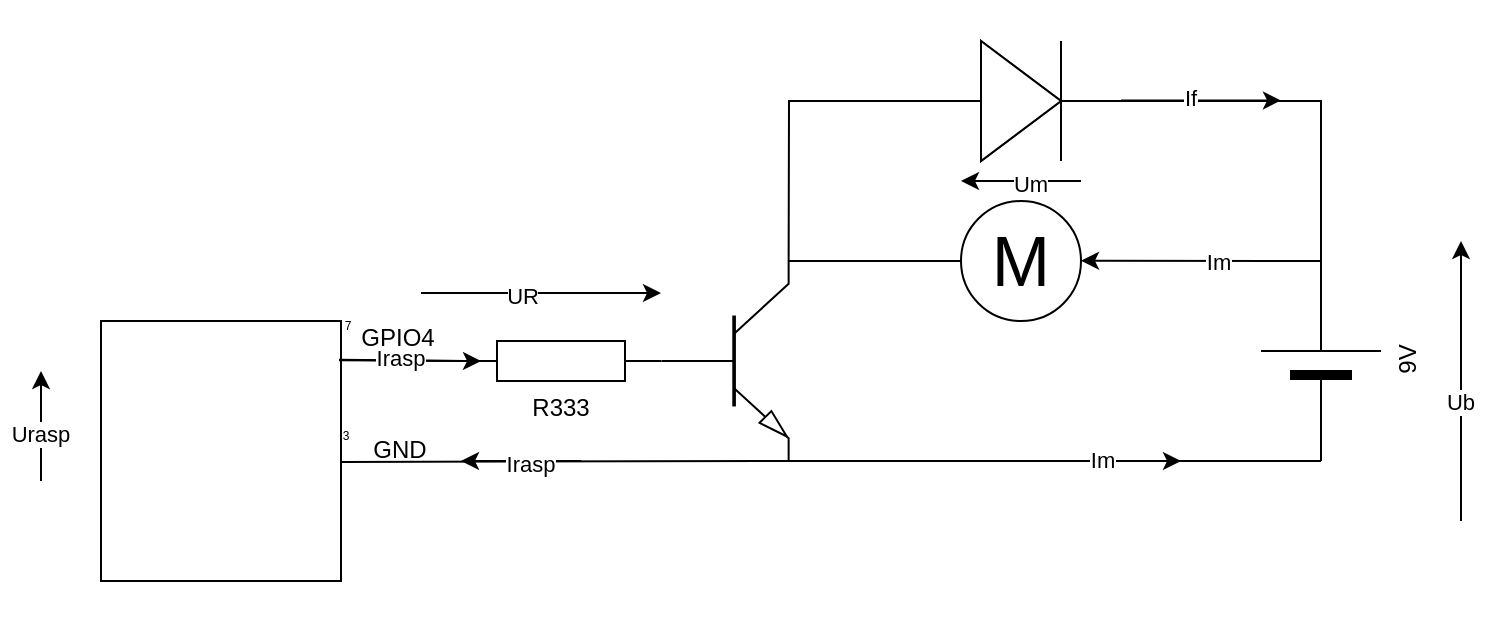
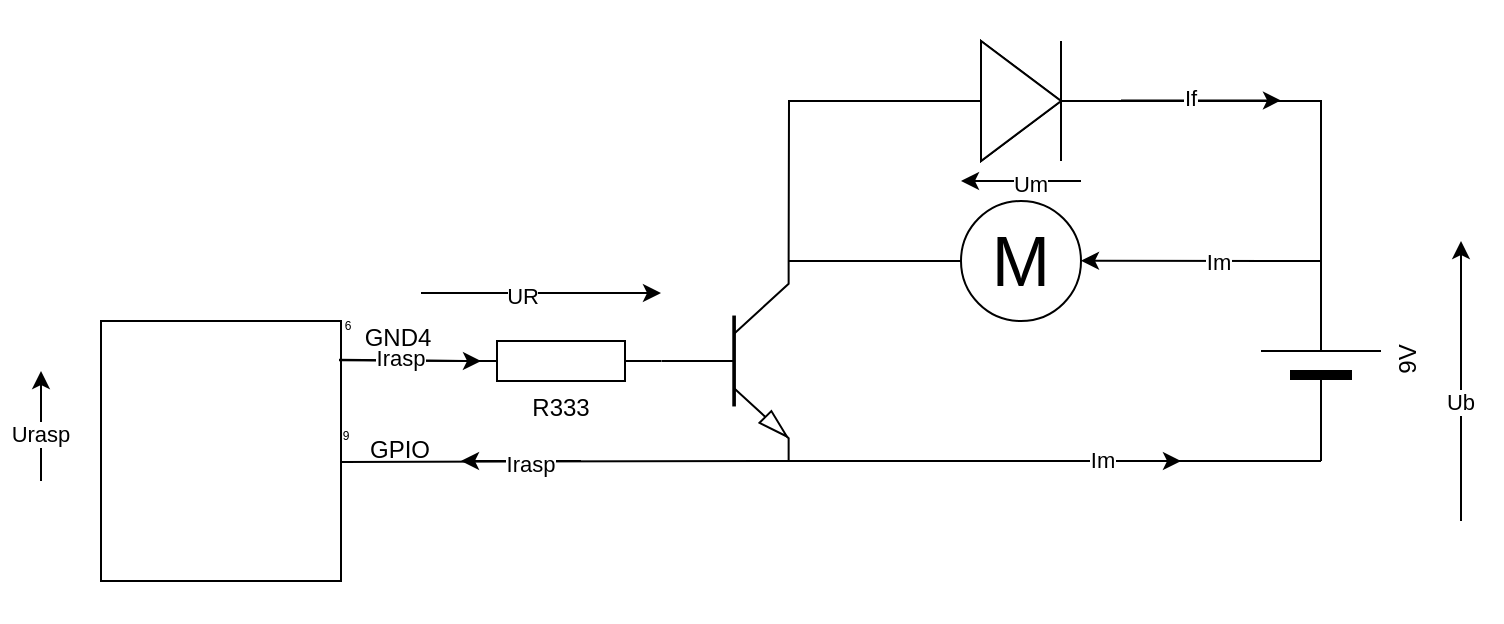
(349, 323) -> (349, 323)
(399, 339) -> (399, 339)
(347, 433) -> (347, 433)
(401, 451) -> (401, 451)
